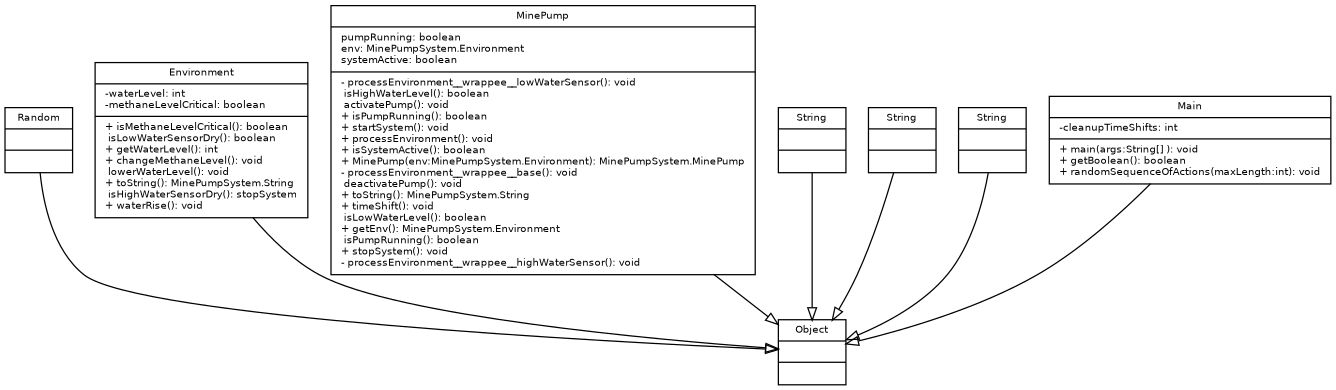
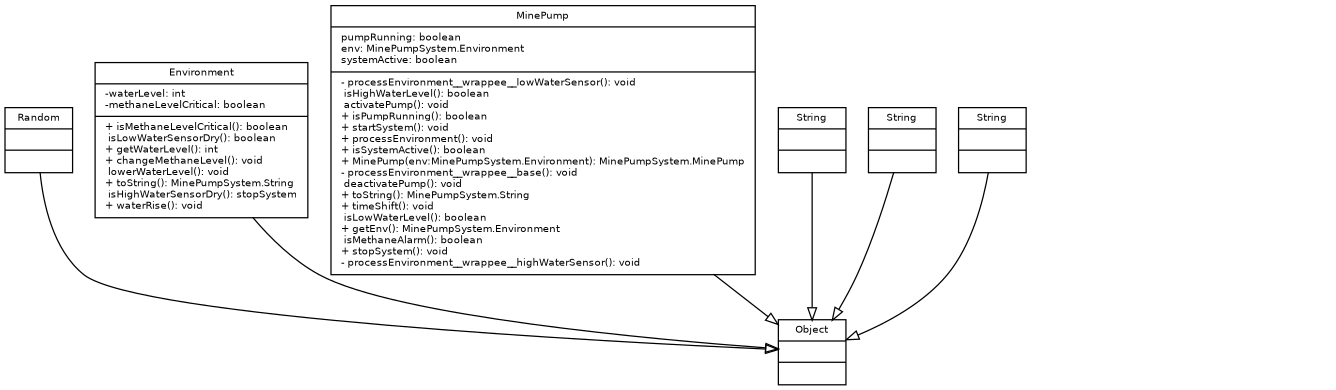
(1190, 140) -> none
(410, 240) -> (412, 240)
